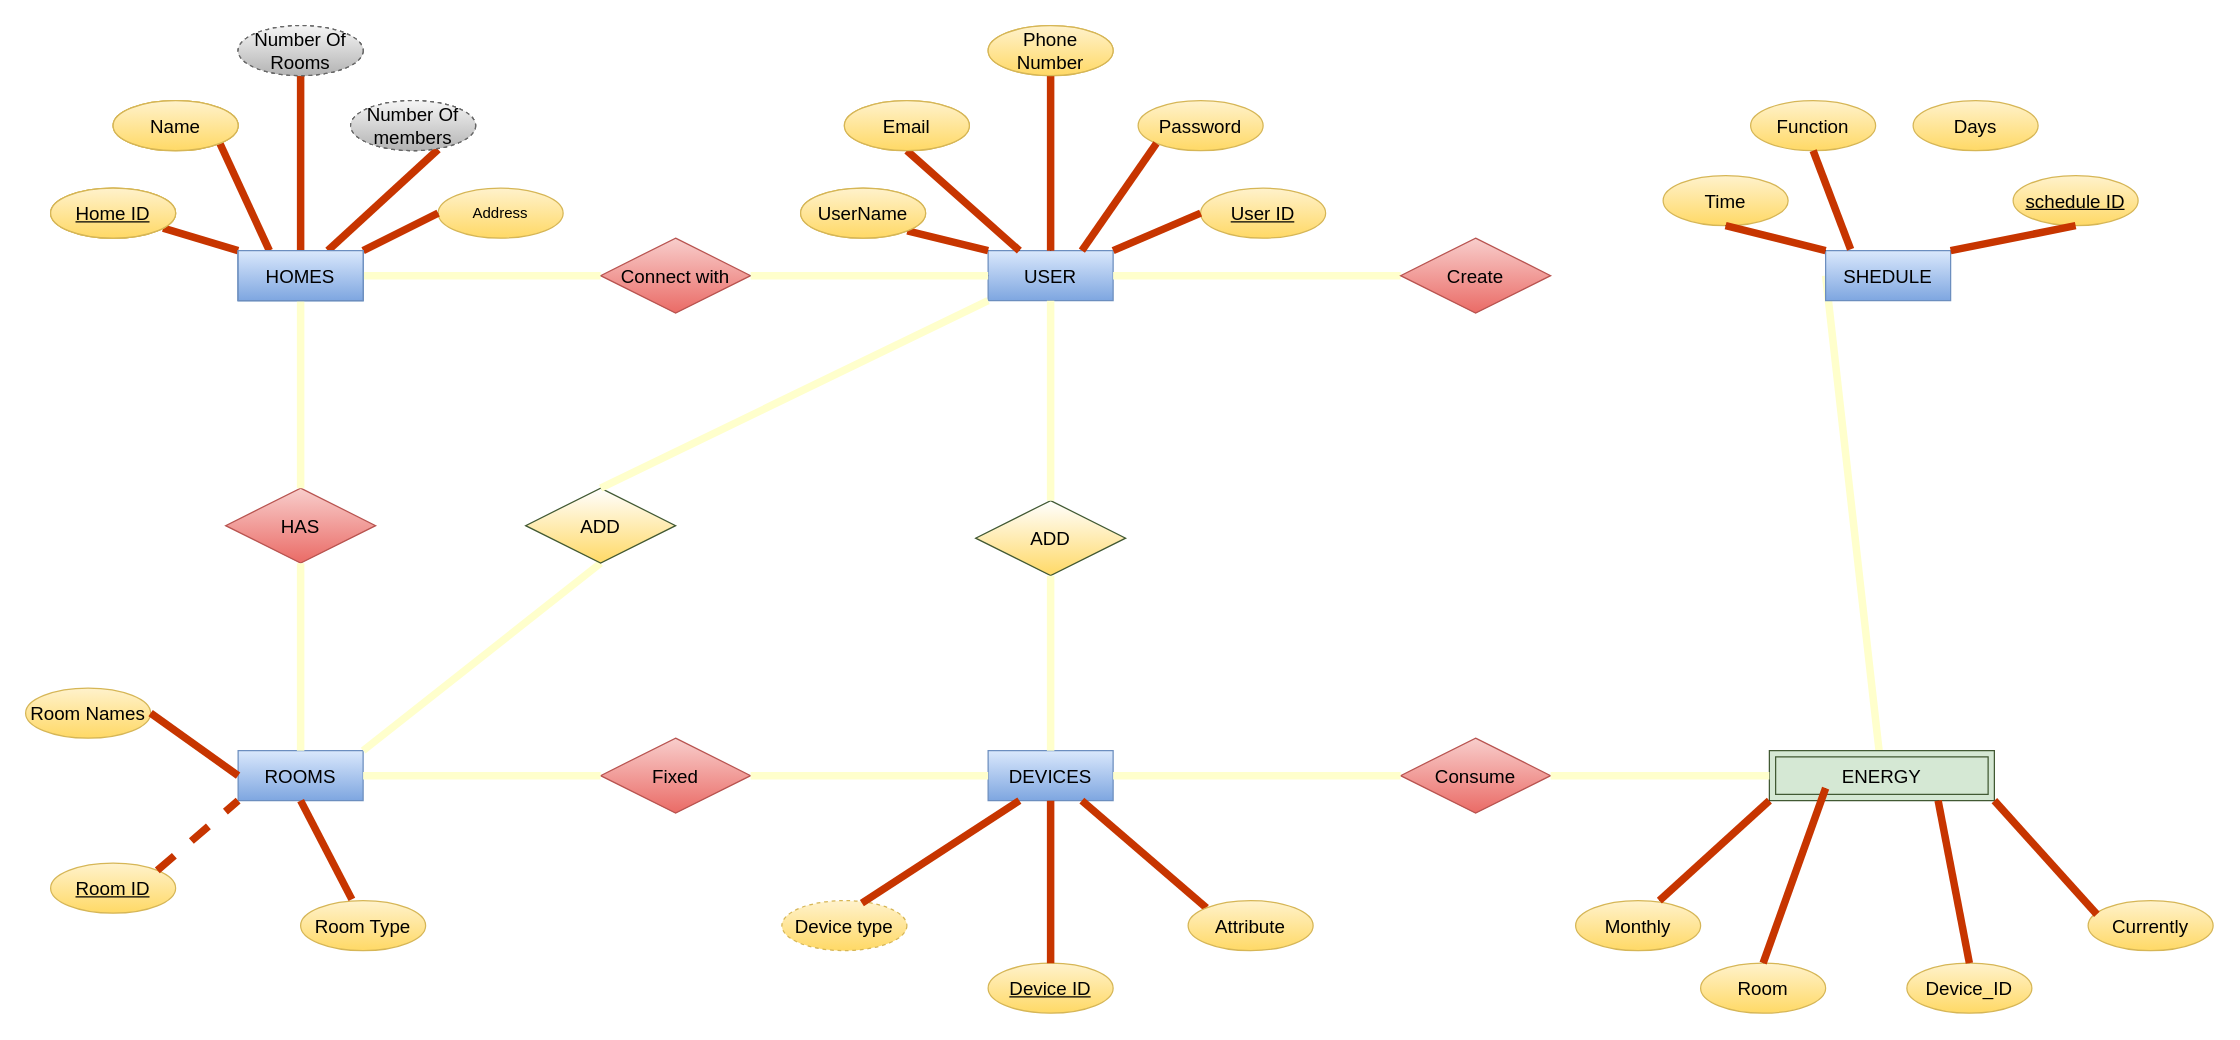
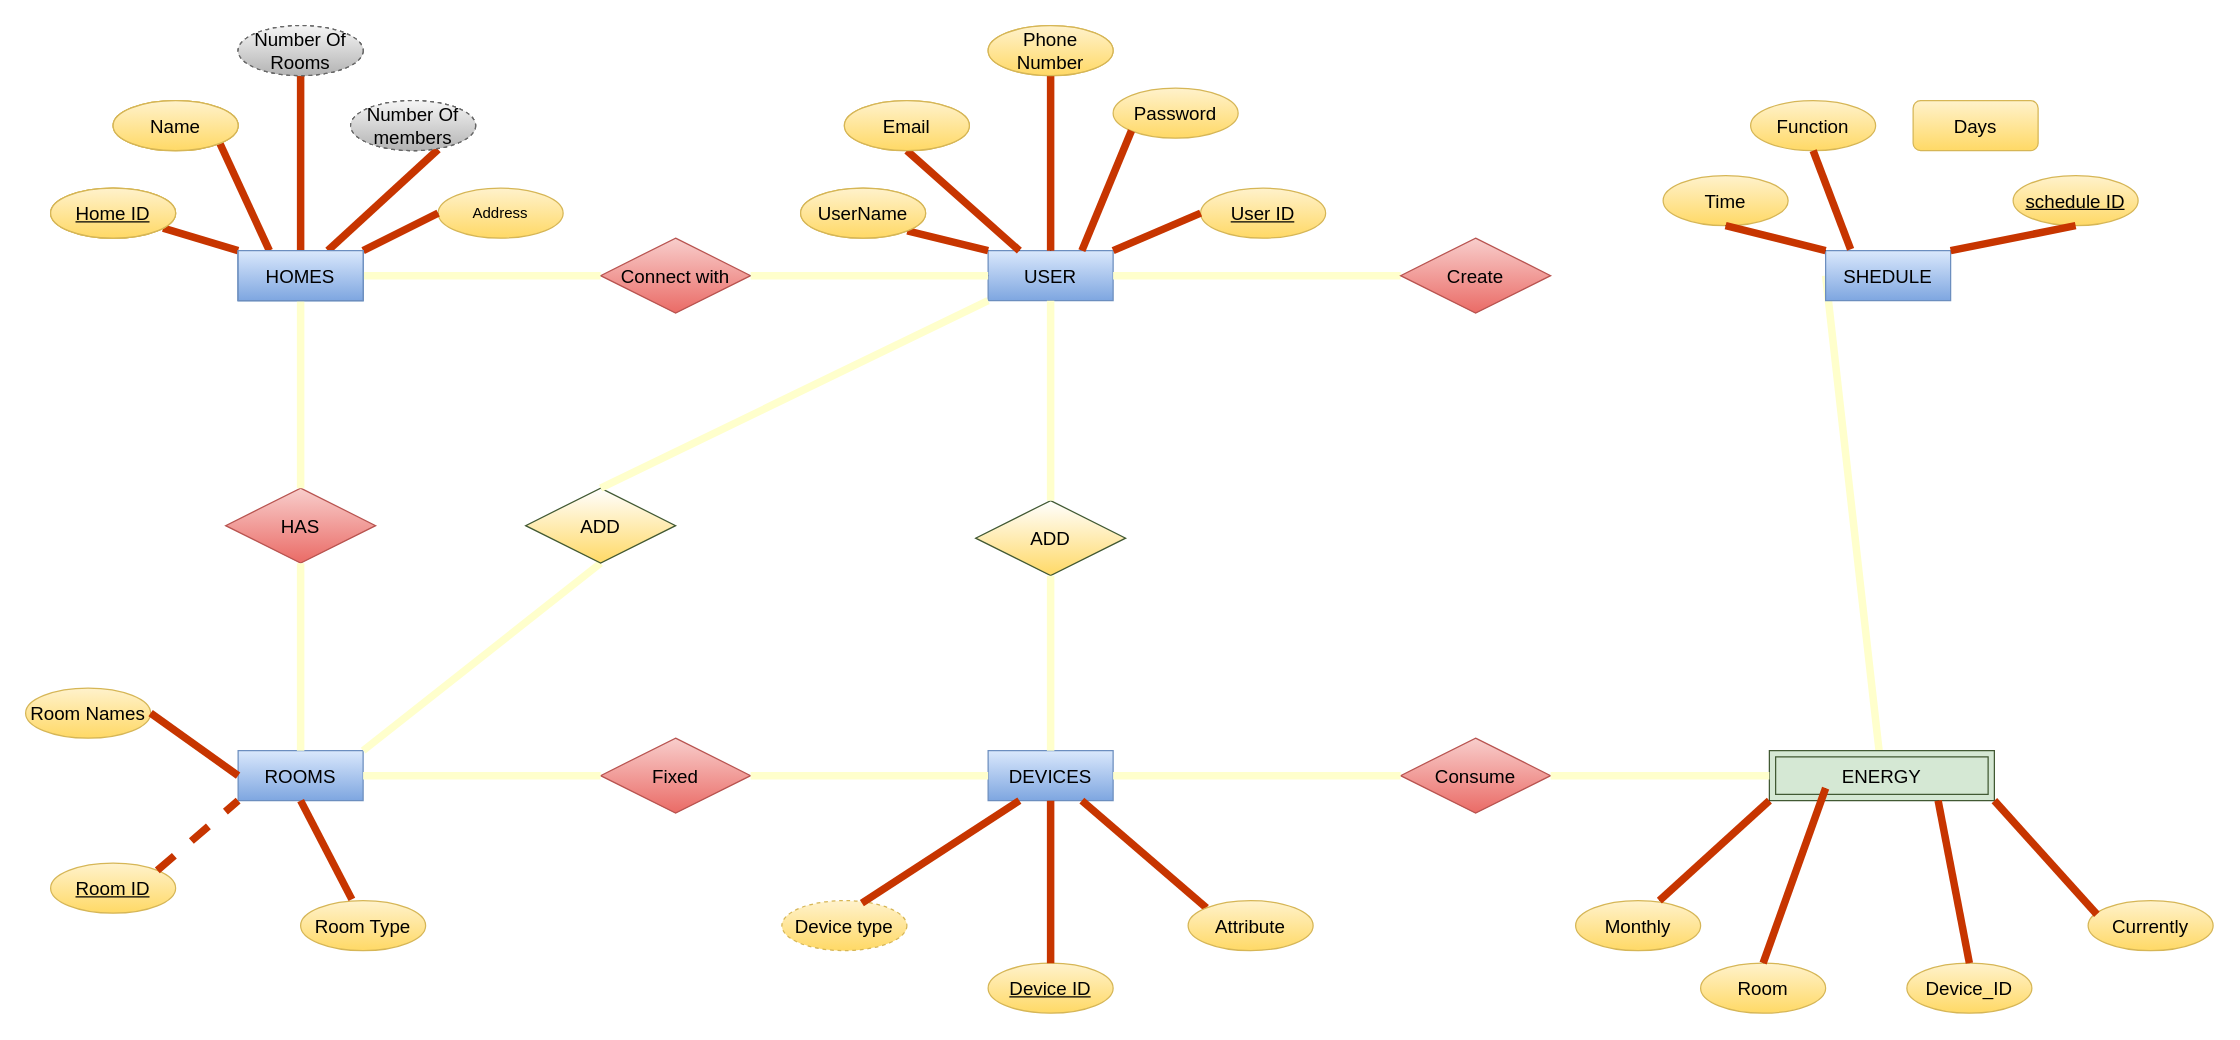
(1201, 126) -> (1176, 113)
(1976, 126) -> (1976, 126)
